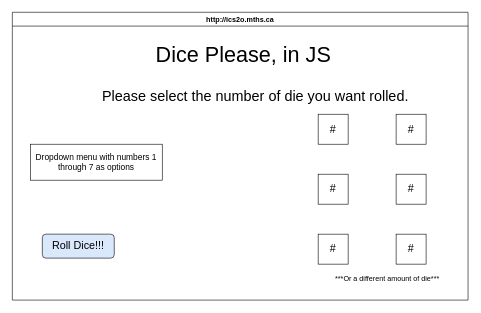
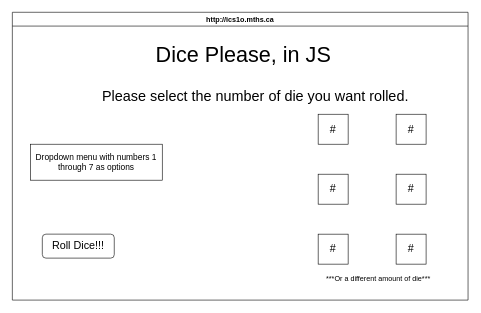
(240, 20) -> (240, 20)
(78, 246) -> (78, 246)
(387, 279) -> (378, 279)
